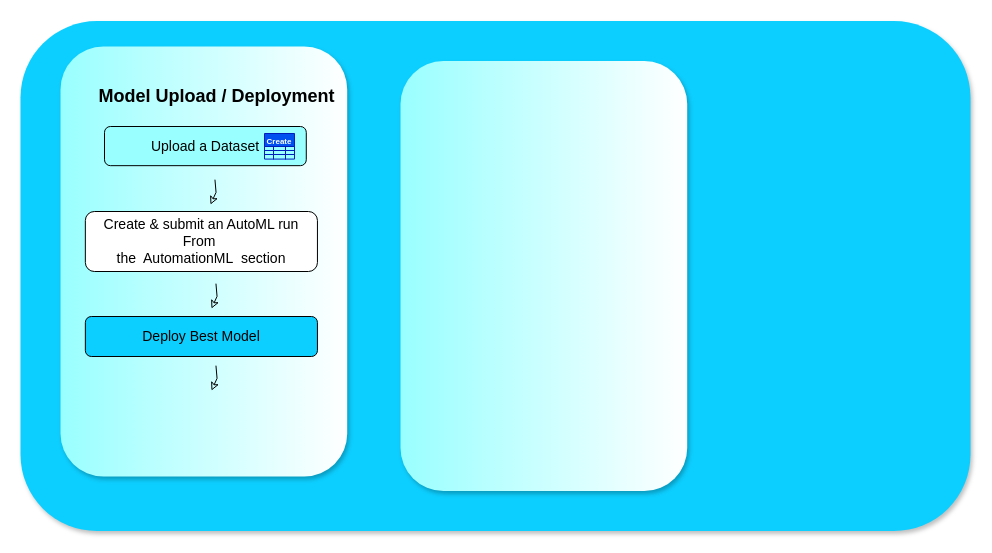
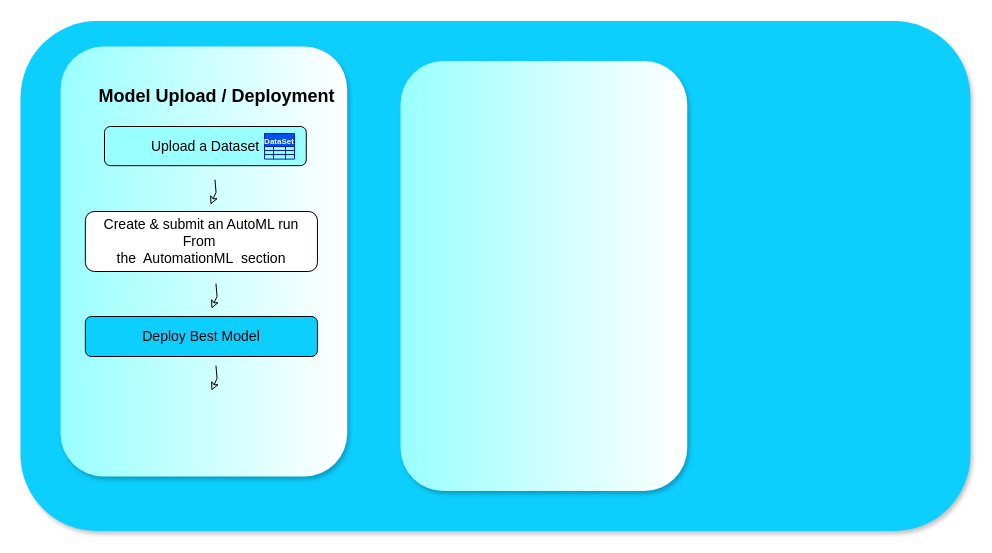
(280, 141) -> (280, 141)
